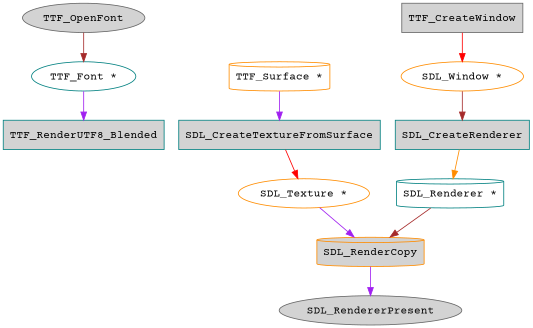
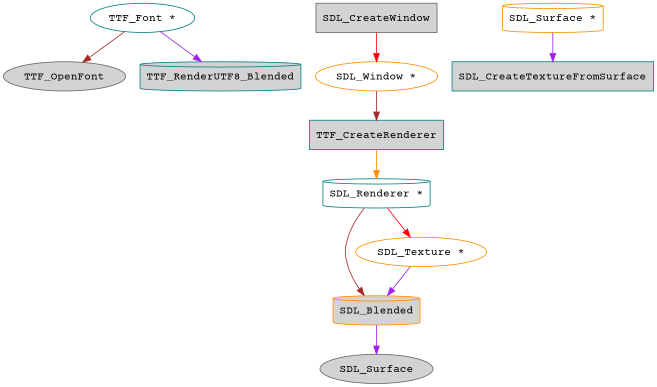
(462, 18) -> (377, 18)
(84, 43) -> (107, 45)
(280, 76) -> (553, 18)
(84, 135) -> (221, 76)
(462, 135) -> (377, 135)
(290, 160) -> (396, 219)
(370, 252) -> (377, 310)
(370, 310) -> (377, 369)
